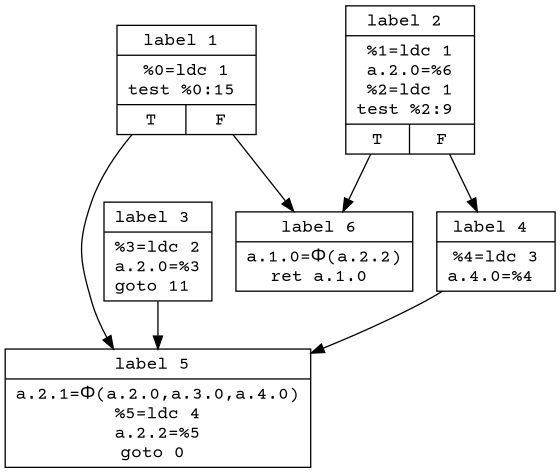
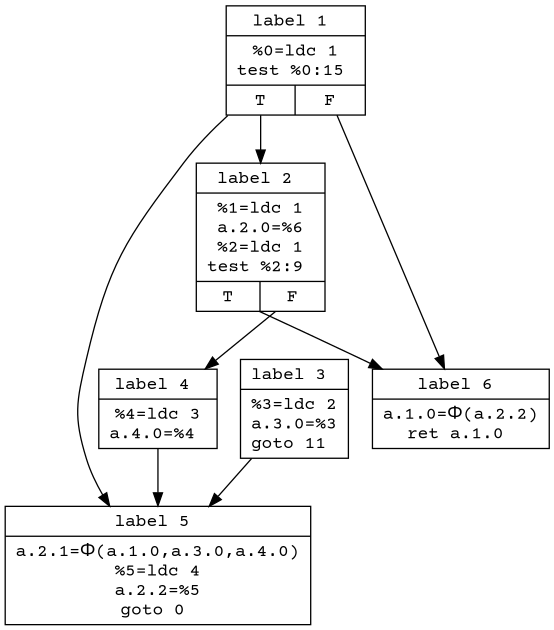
none -> (261, 133)
(158, 266) -> (294, 423)
(158, 393) -> (158, 551)
